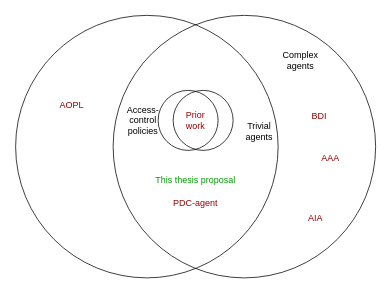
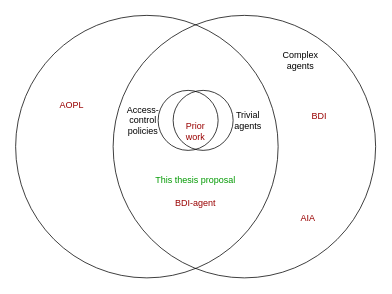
(195, 120) -> (195, 132)
(259, 132) -> (248, 120)
(330, 158) -> none
(195, 203) -> (195, 203)
(315, 218) -> (308, 218)
